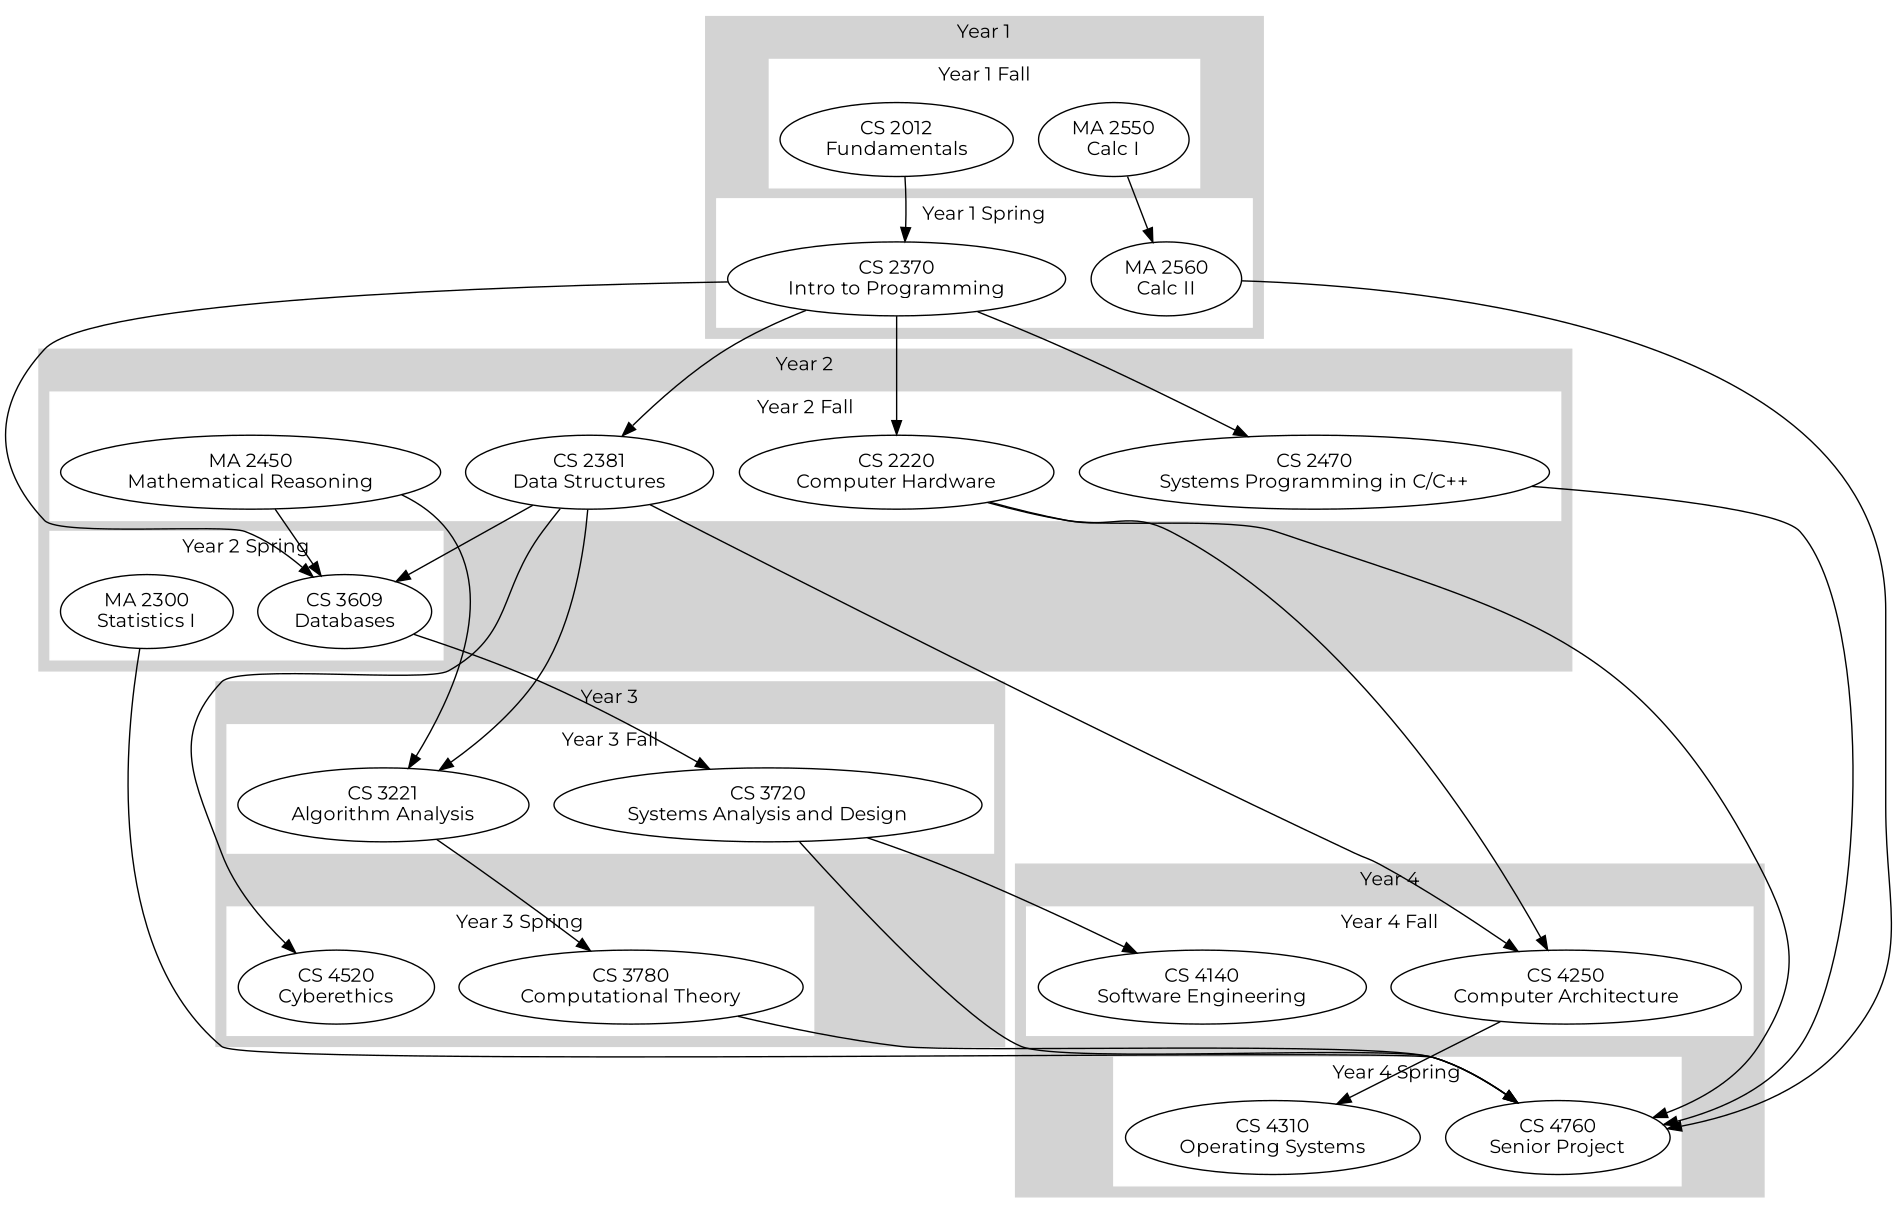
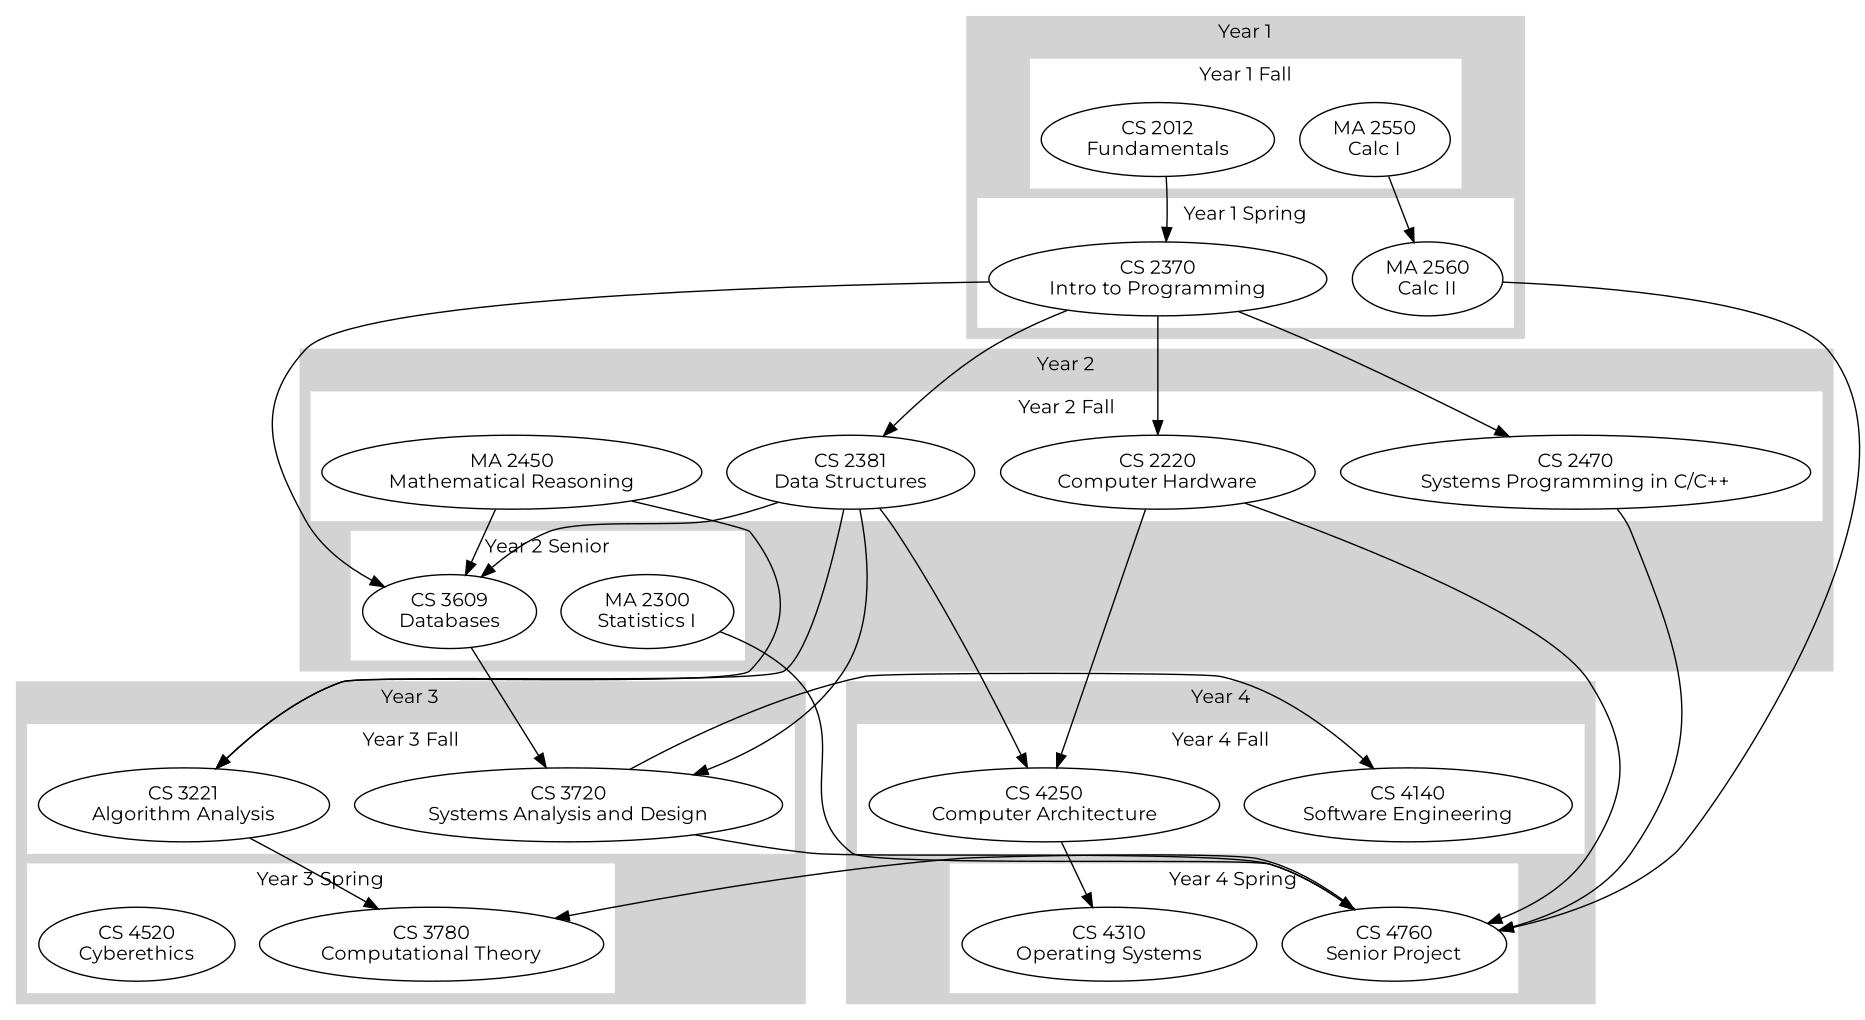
(246, 547) -> (548, 547)
(207, 701) -> (850, 658)
(1125, 1048) -> (867, 868)
